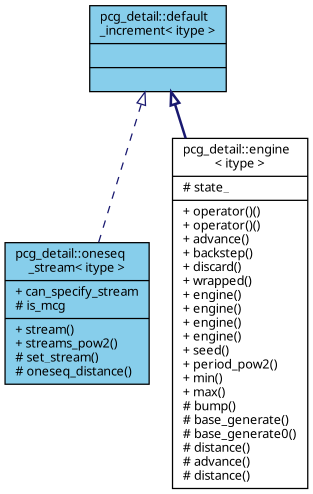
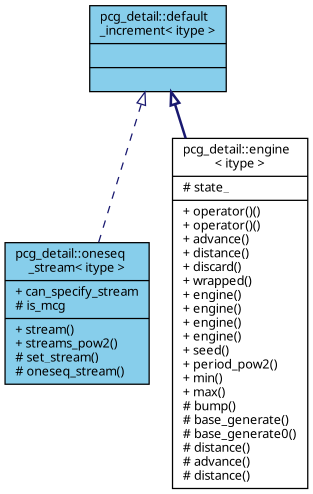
(218, 253) -> (216, 253)
(74, 372) -> (70, 372)
